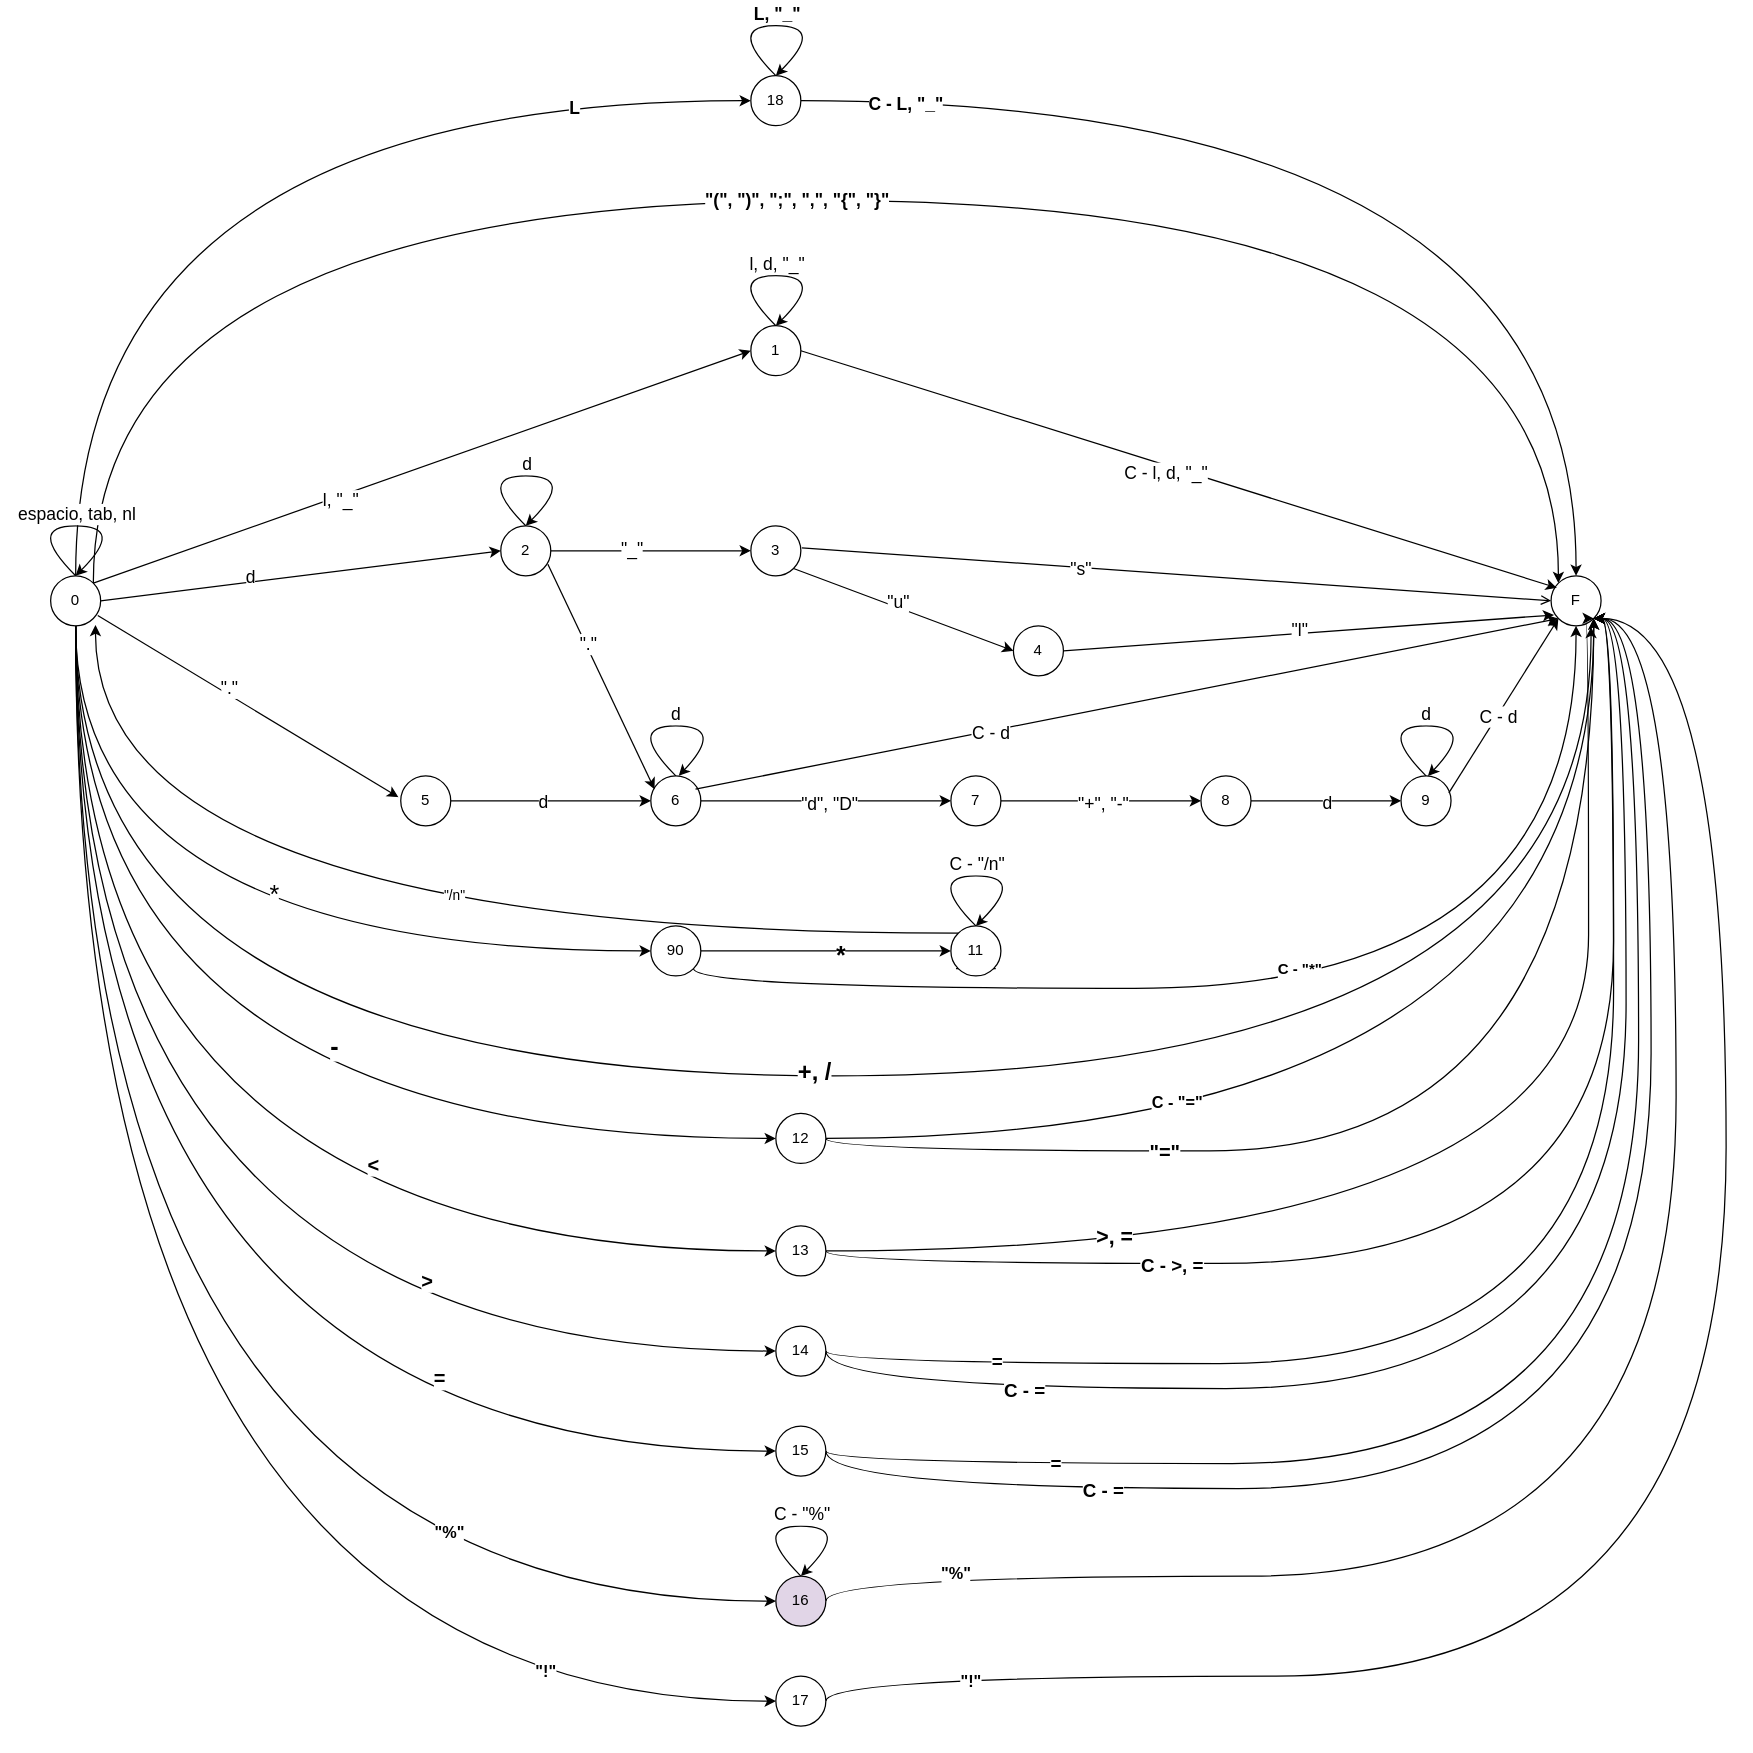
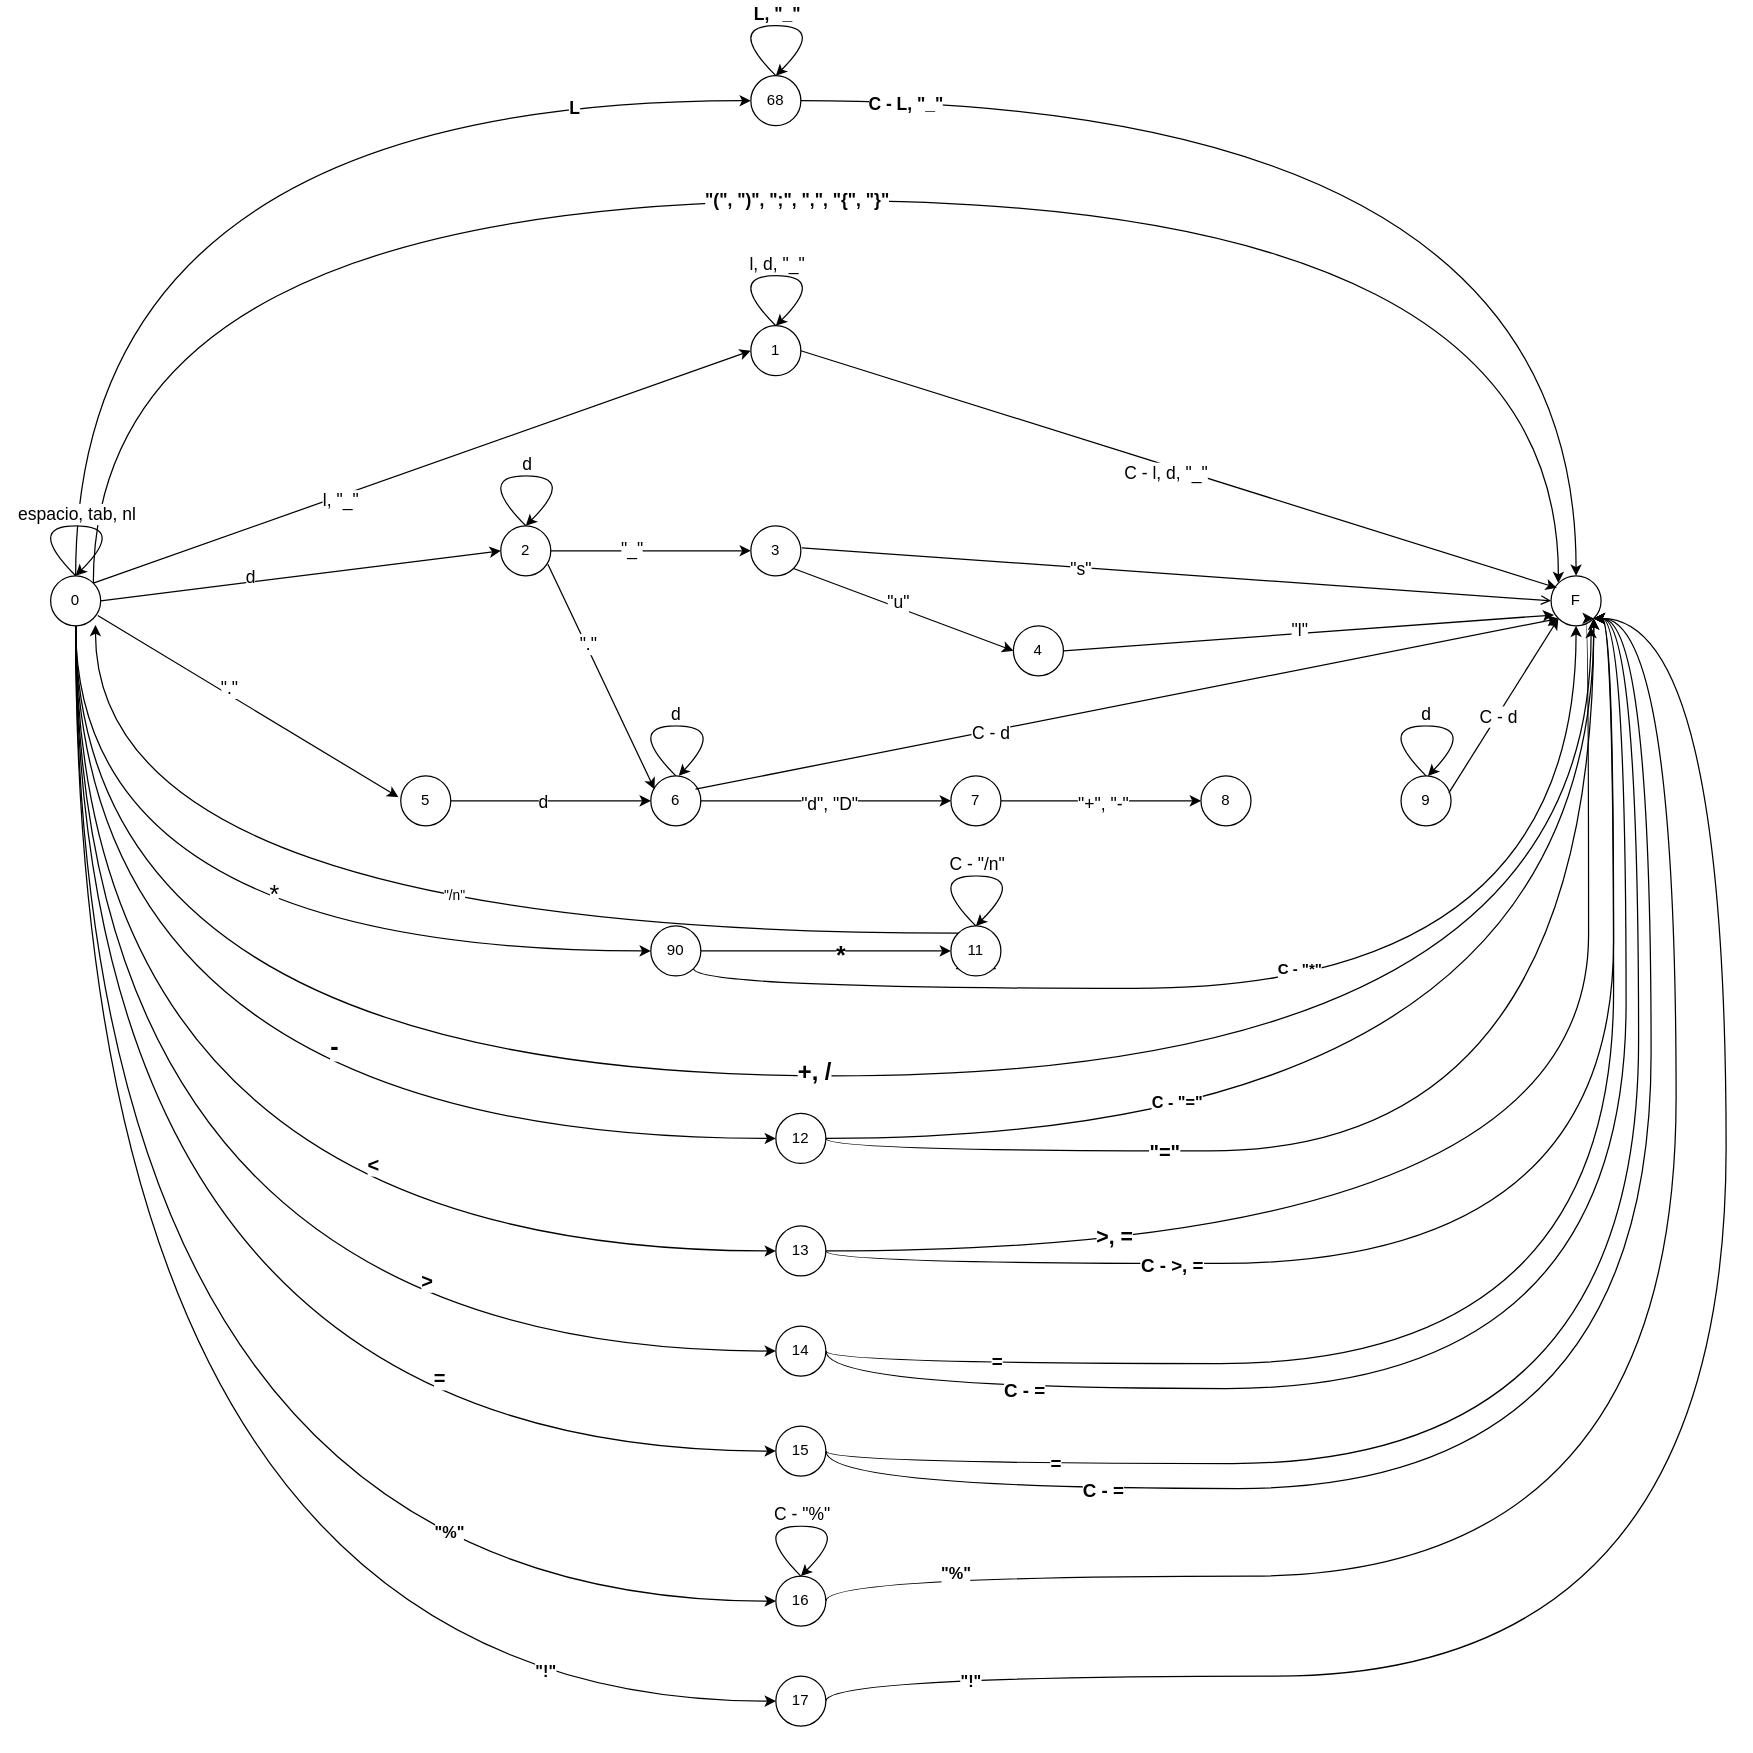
(776, 101) -> (776, 101)
(1322, 801) -> none
(801, 1601) -> (801, 1601)
